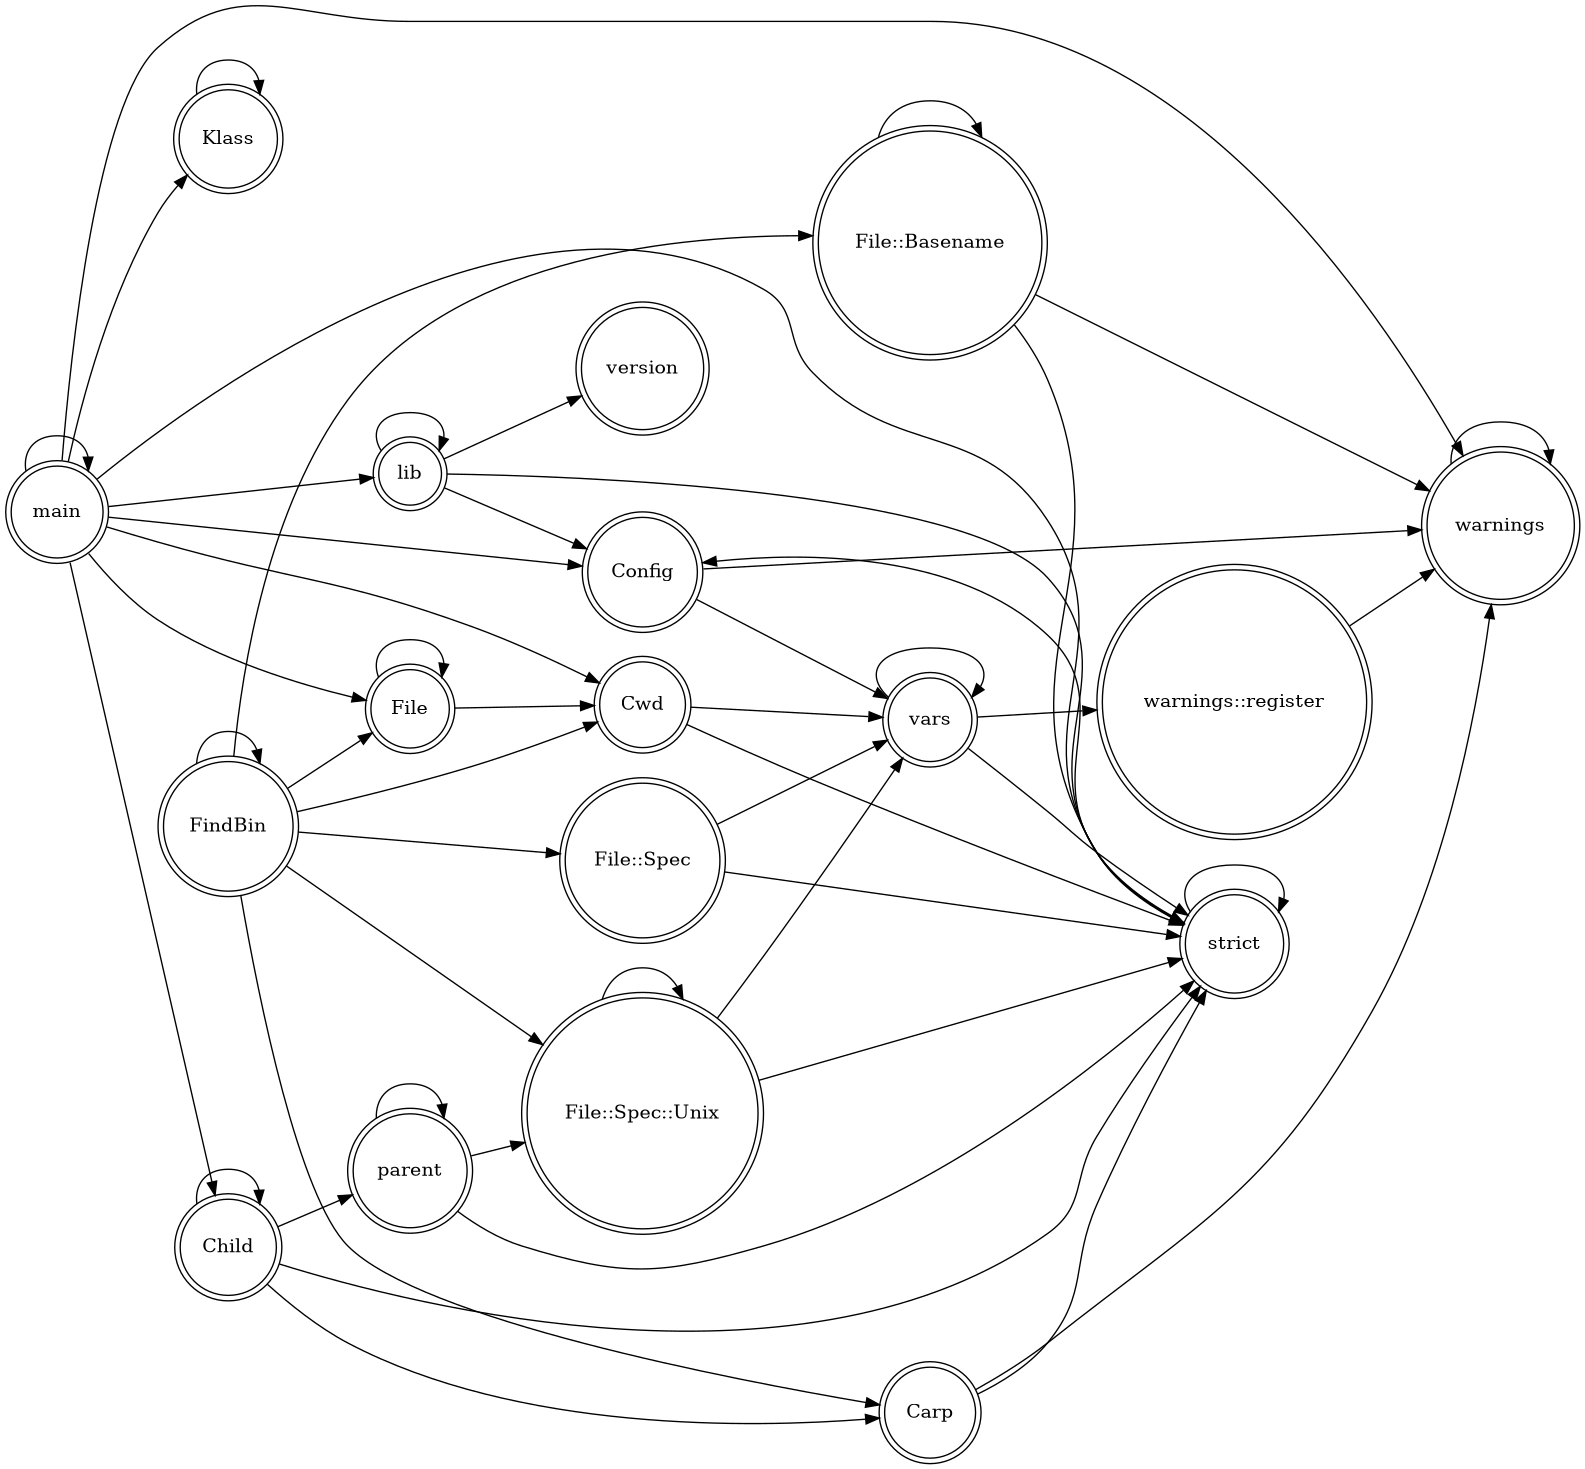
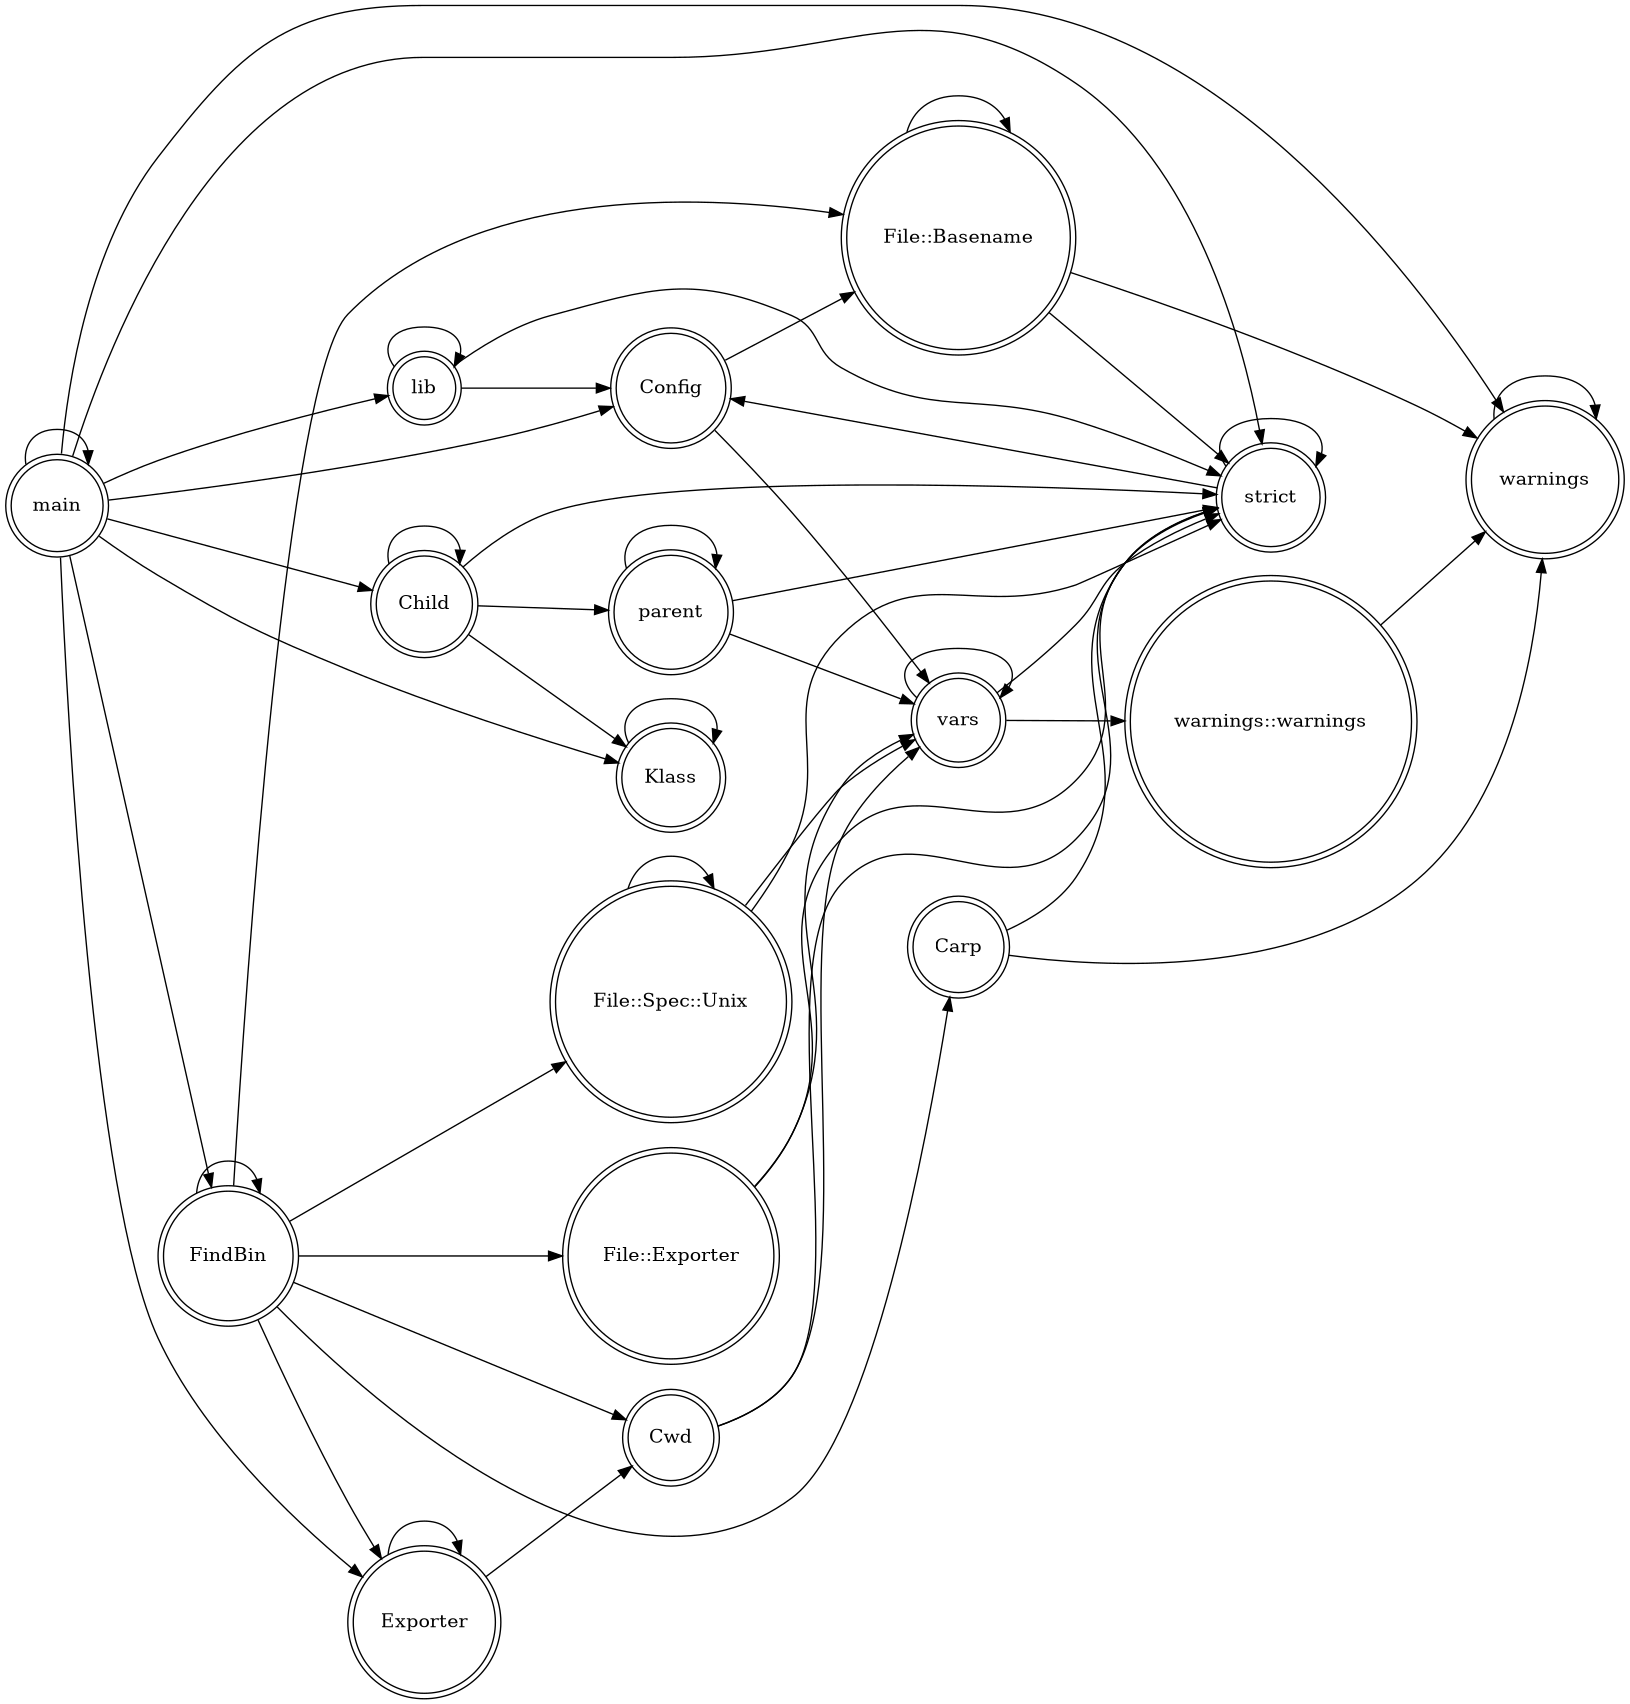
(643, 369) -> none
(1038, 551) -> (784, 329)
(351, 589) -> (139, 865)
(1234, 702) -> (1271, 722)
(410, 709) -> (424, 1622)
(643, 861) -> (671, 1256)
(491, 1151) -> (807, 663)
(552, 1408) -> (542, 687)
